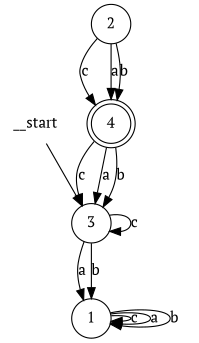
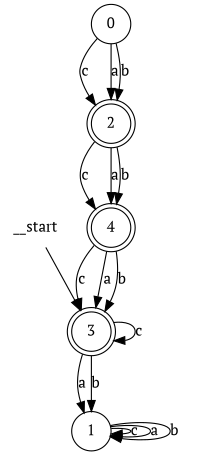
none -> (111, 24)
(111, 24) -> (111, 124)
(91, 223) -> (91, 332)
